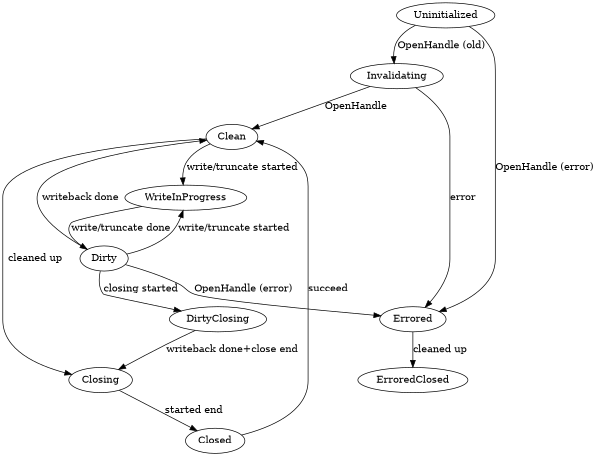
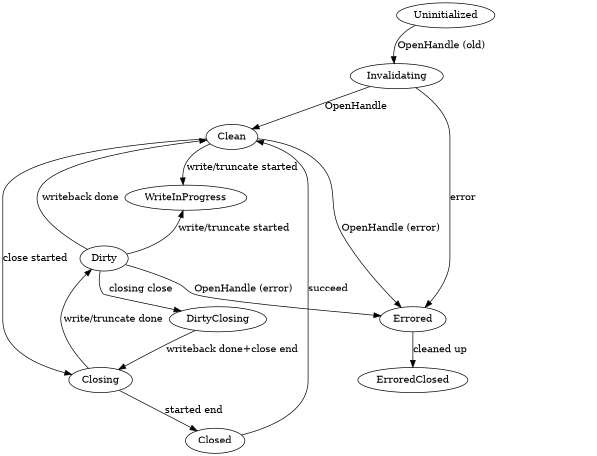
(495, 175) -> (334, 208)
(93, 217) -> (61, 322)
(35, 258) -> (35, 258)
(141, 289) -> (141, 289)
